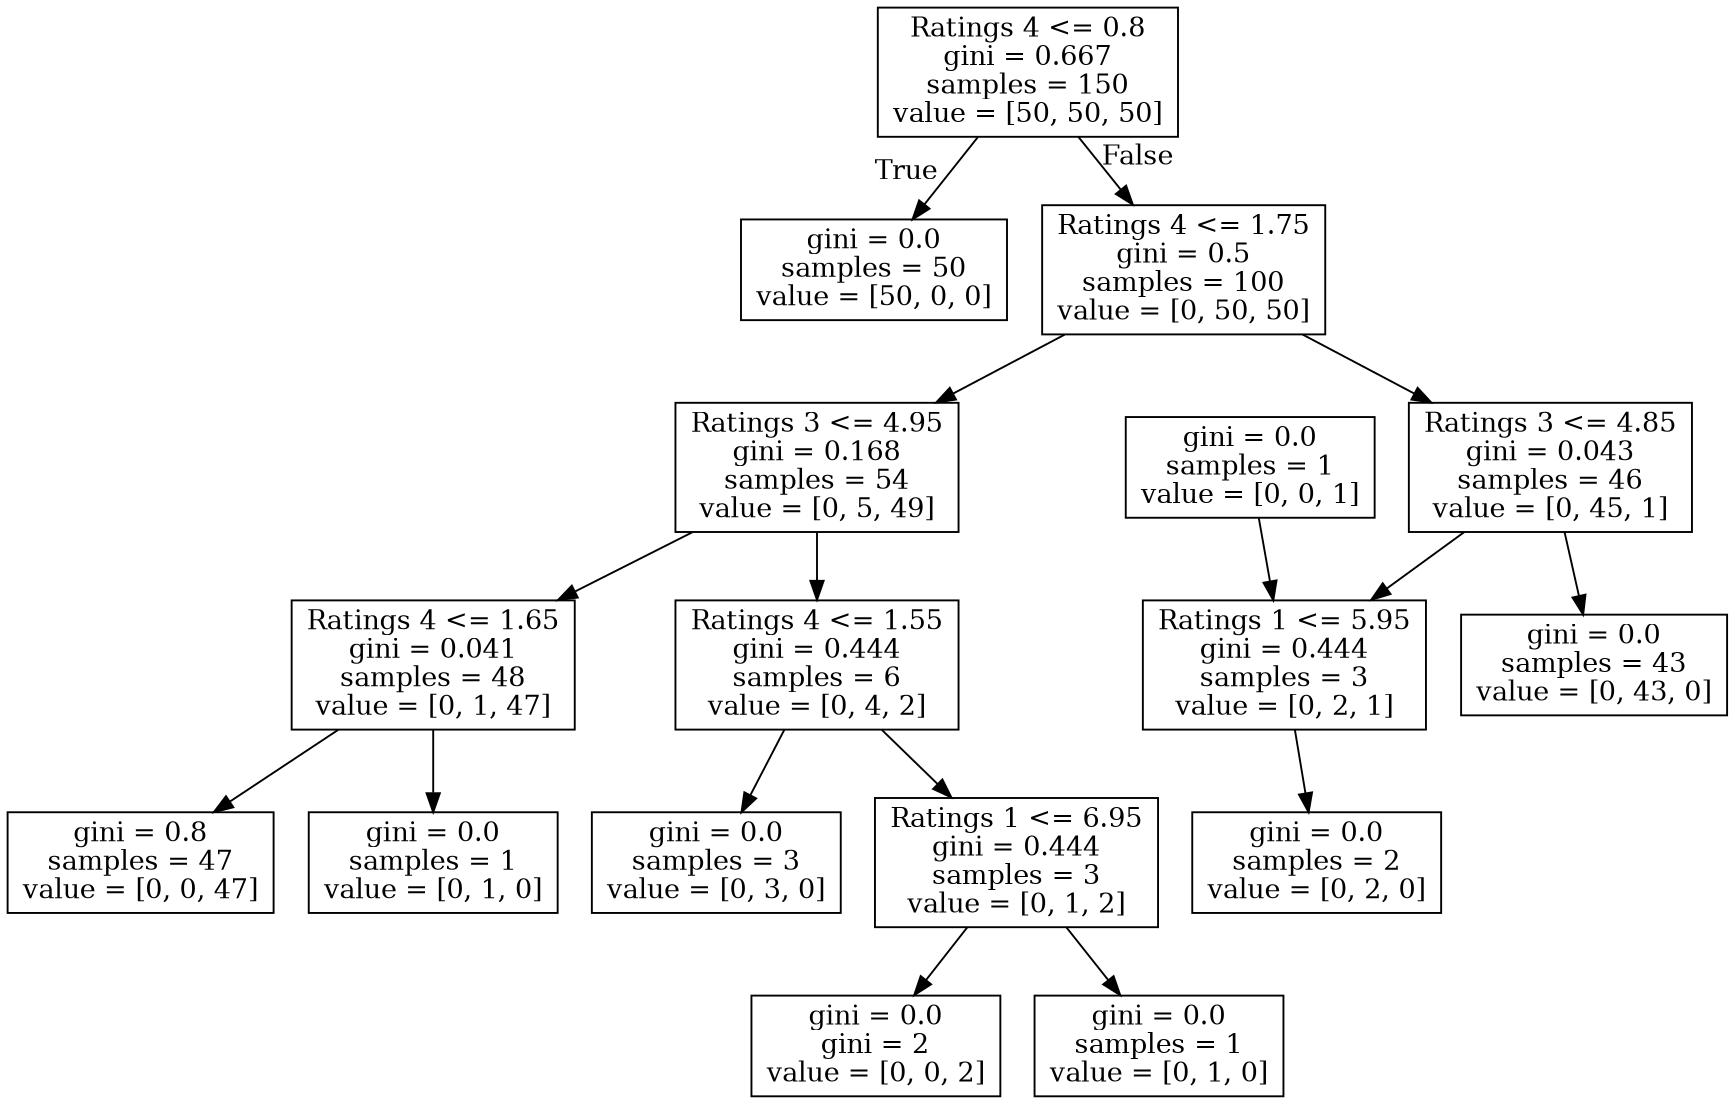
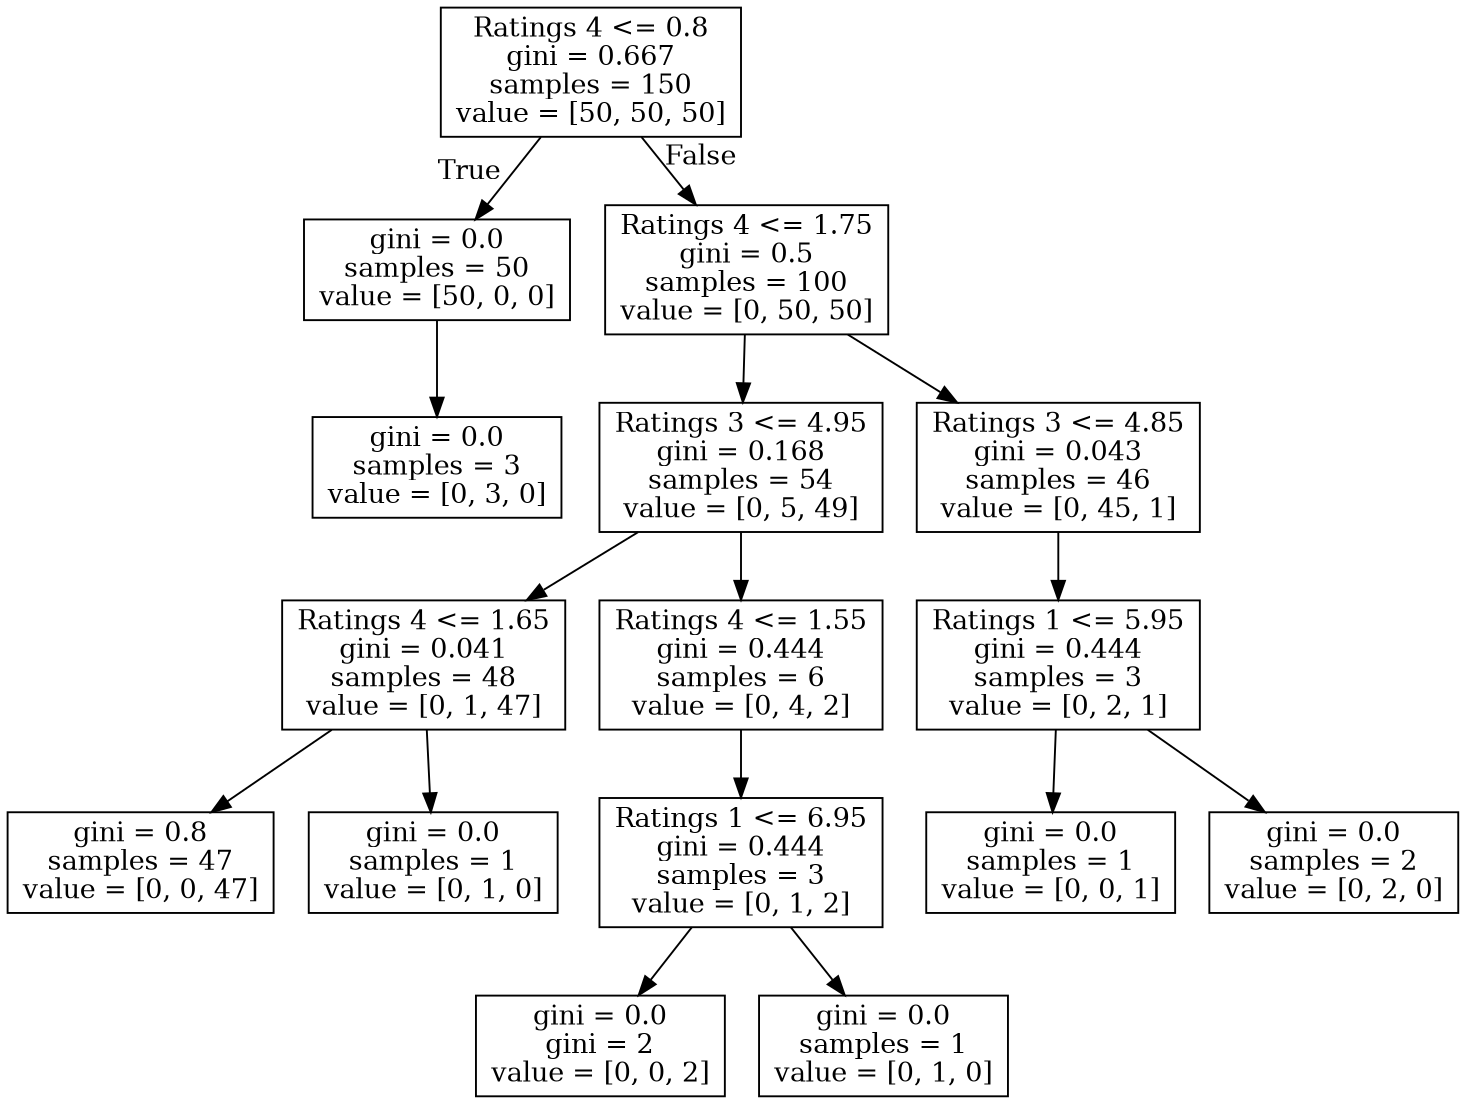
(1264, 550) -> (1055, 762)
(1594, 665) -> none
(767, 762) -> (437, 359)
